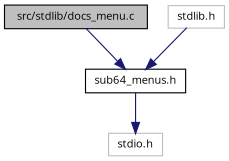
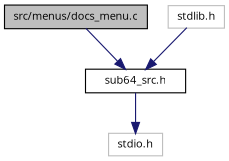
(76, 17) -> (76, 17)
(136, 81) -> (136, 81)
